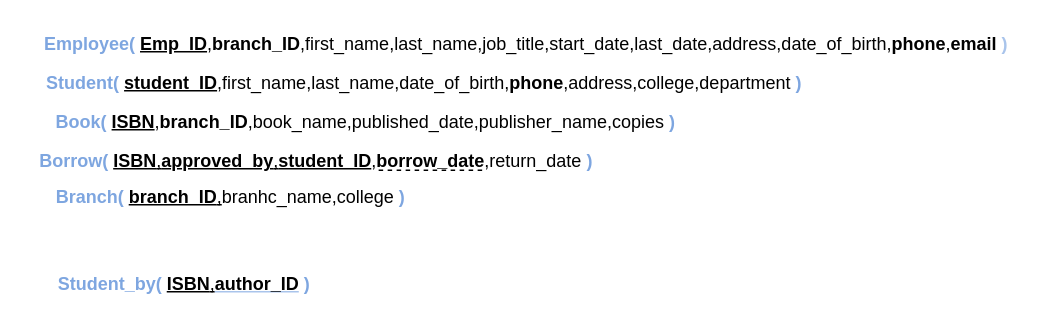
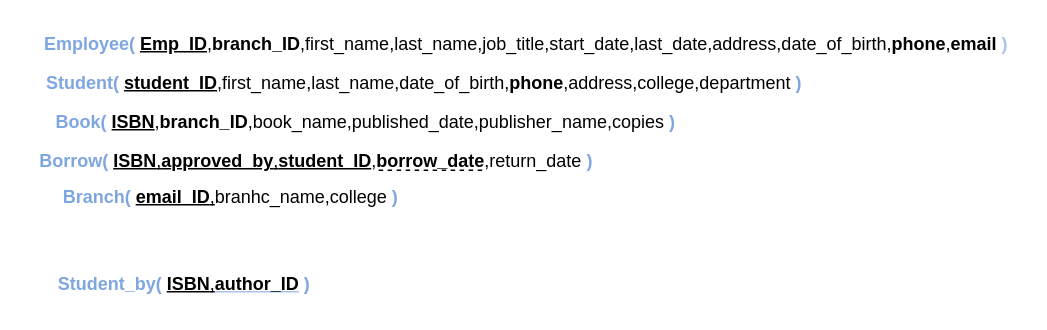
(231, 197) -> (231, 197)
